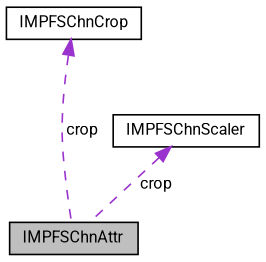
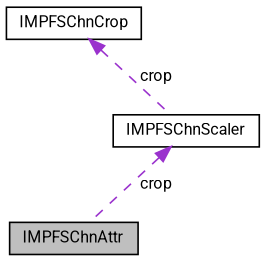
(62, 139) -> (136, 83)
